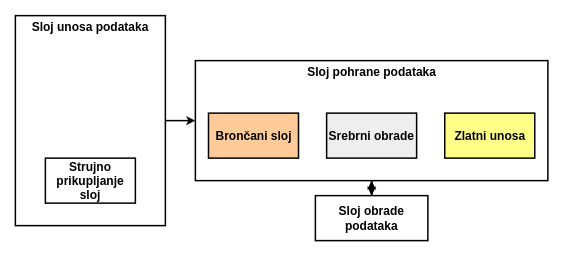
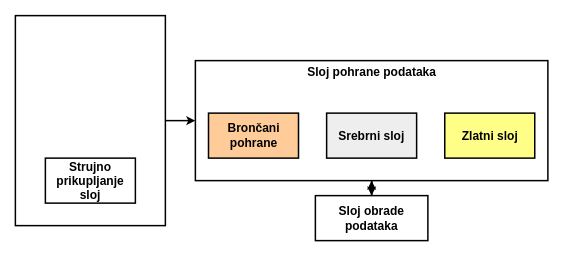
(90, 27) -> none
(254, 135) -> (254, 135)
(372, 135) -> (372, 135)
(490, 135) -> (490, 135)
